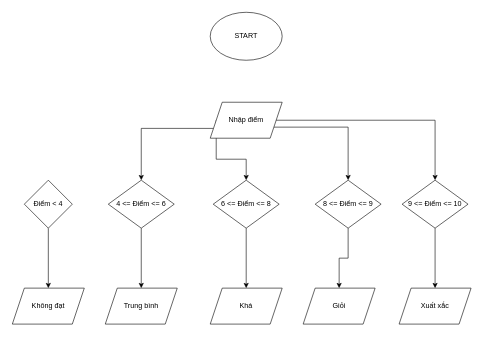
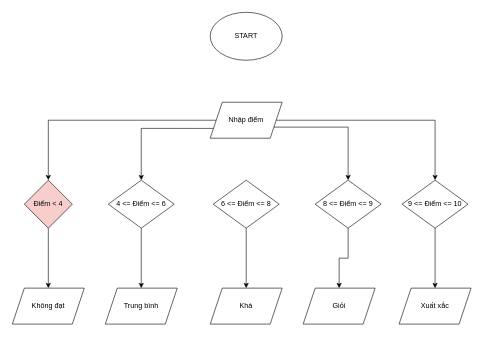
(245, 159) -> (48, 120)
(48, 204) -> (48, 204)
